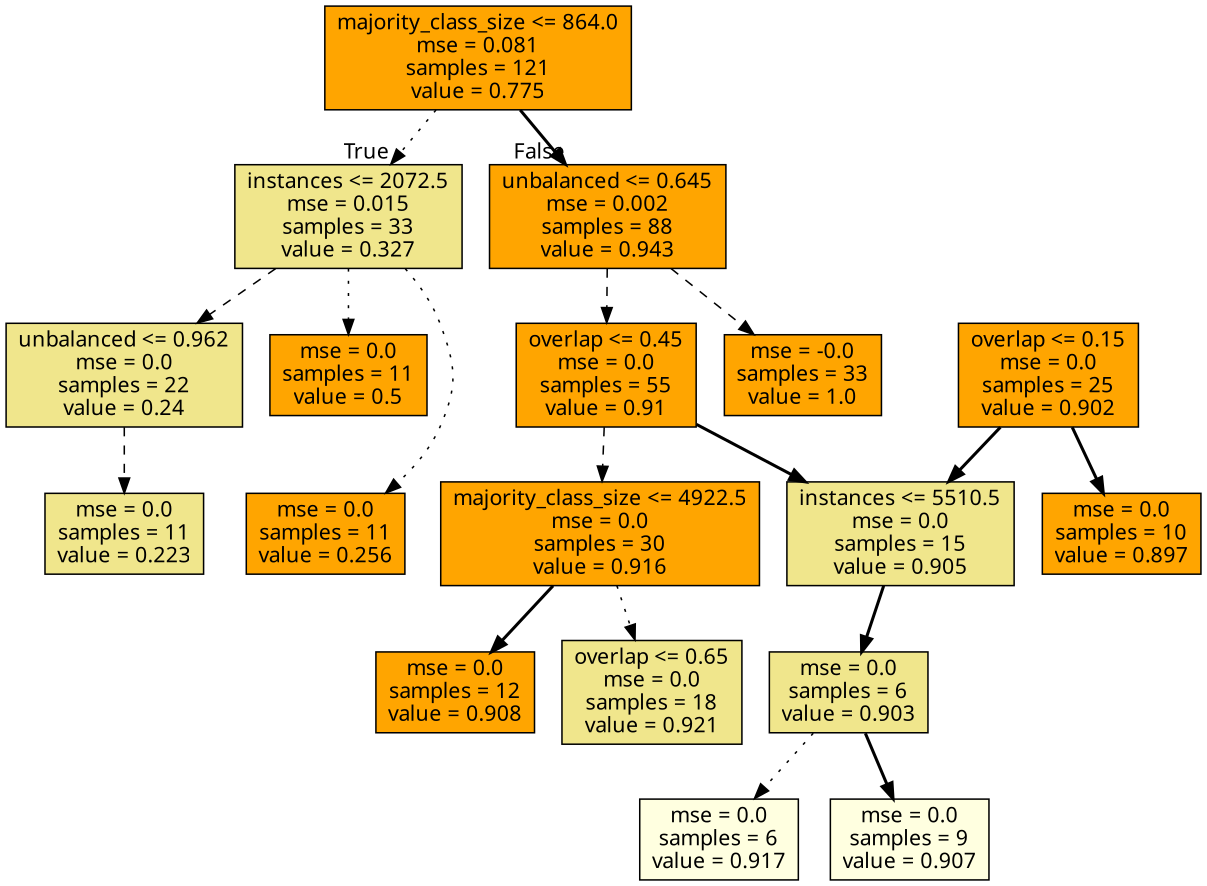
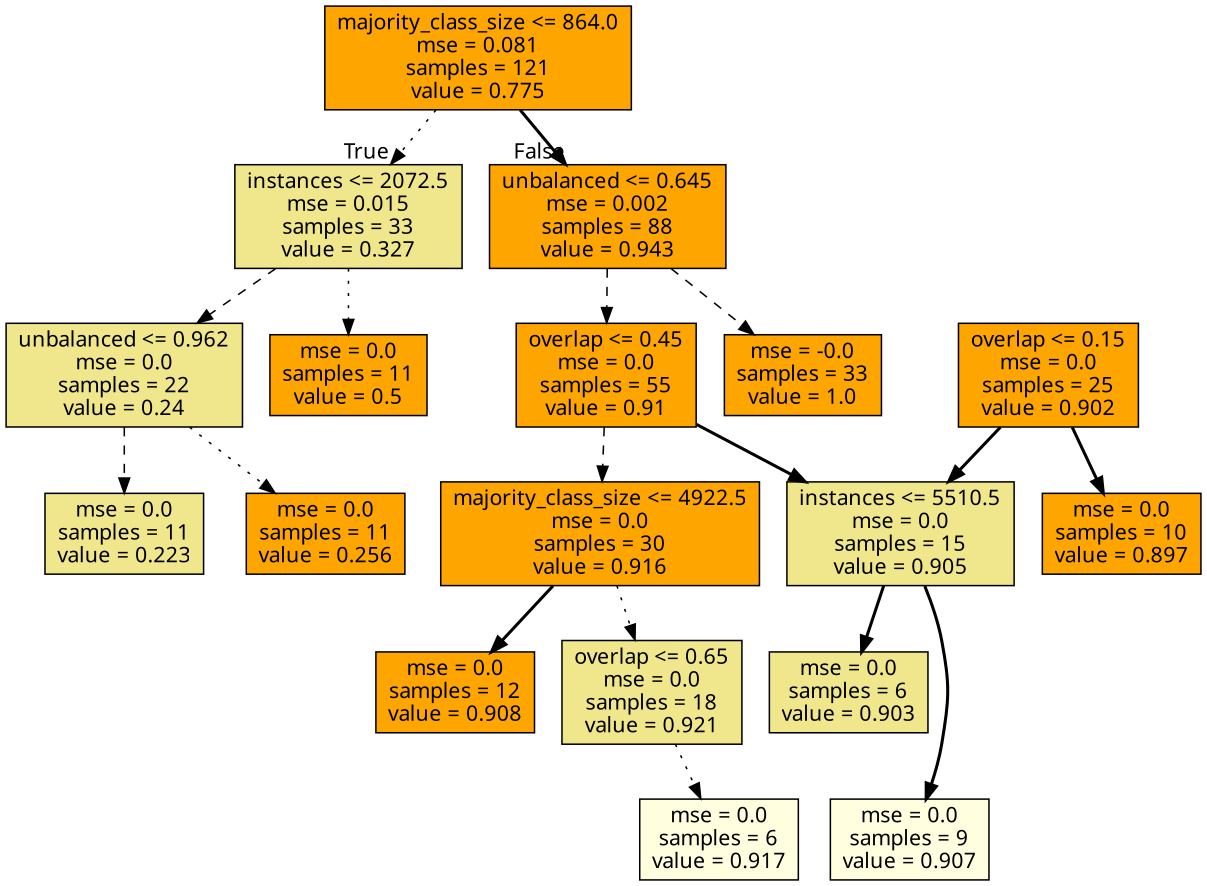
(453, 378) -> (226, 455)
(876, 759) -> (948, 685)
(789, 760) -> (685, 765)
